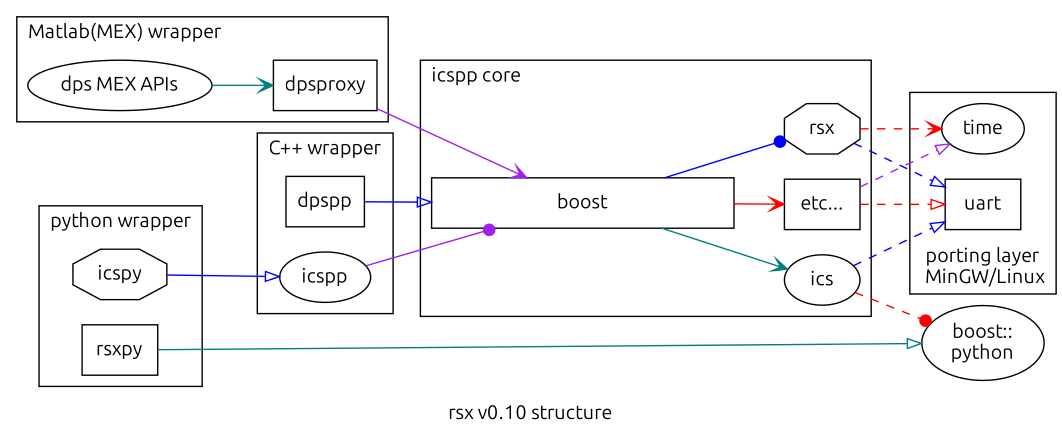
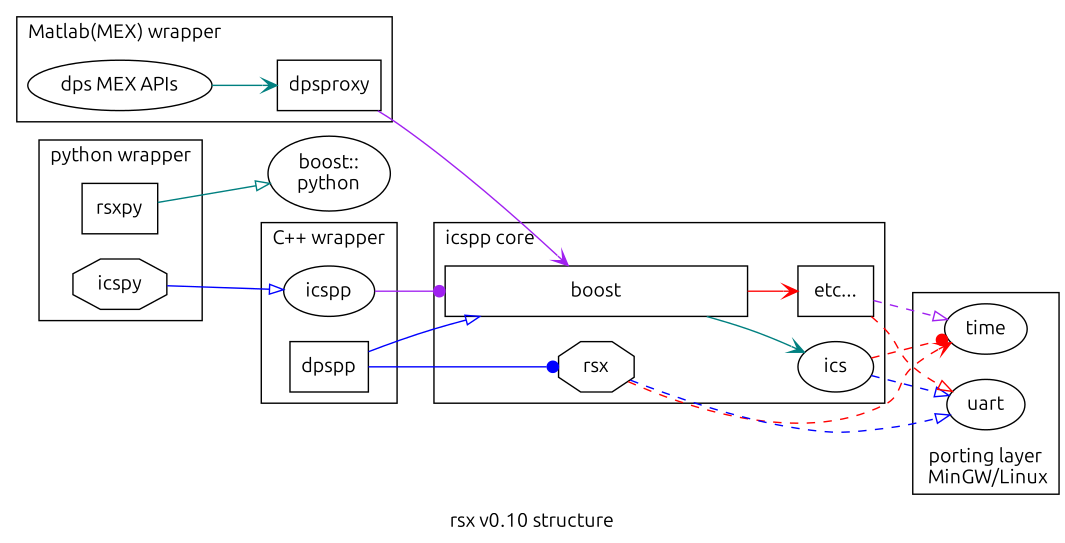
(720, 161) -> (458, 367)
(983, 204) -> (986, 405)
(888, 306) -> (904, 350)
